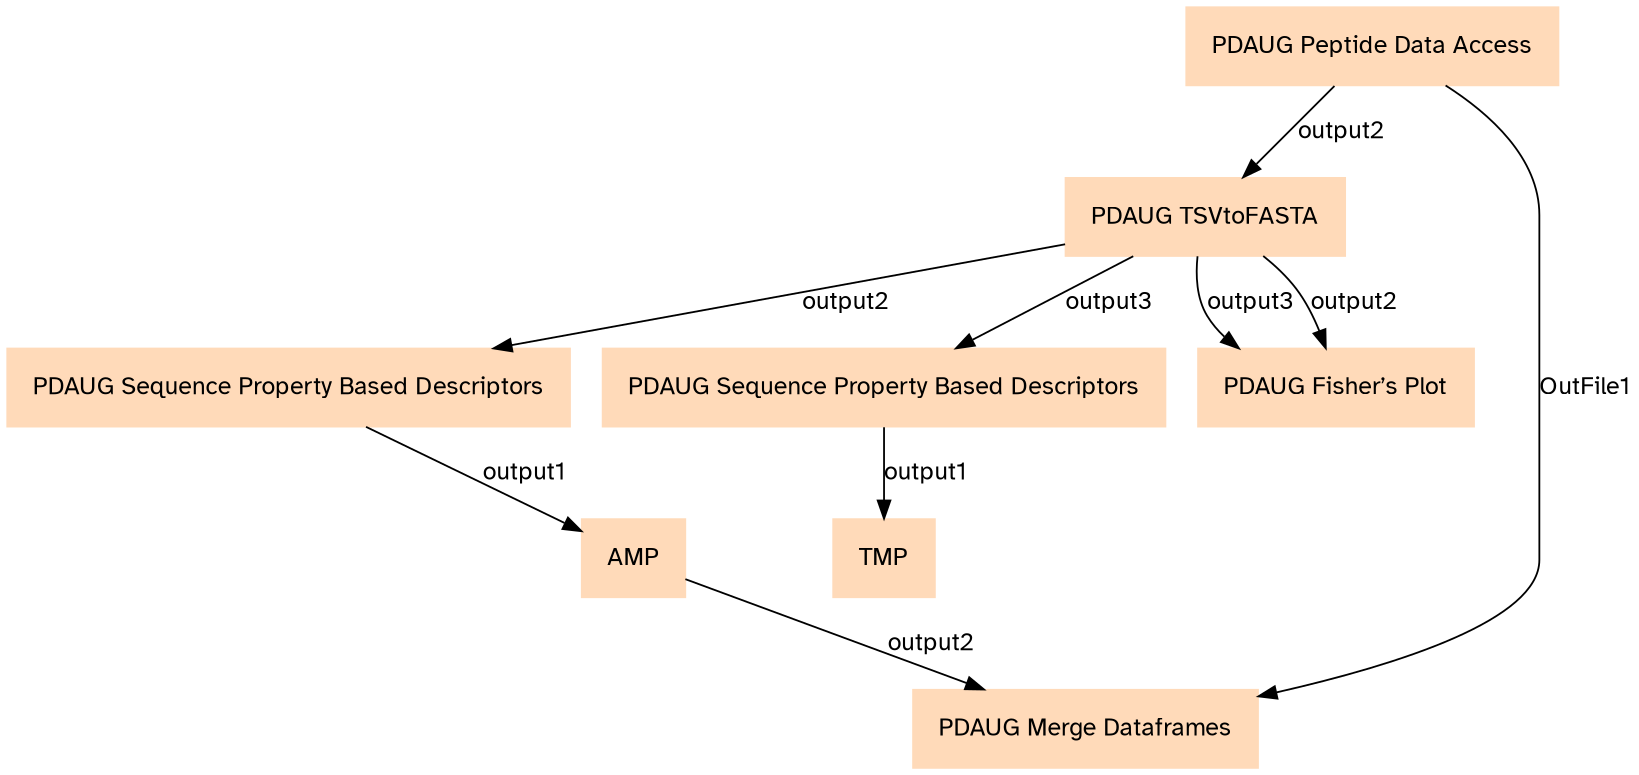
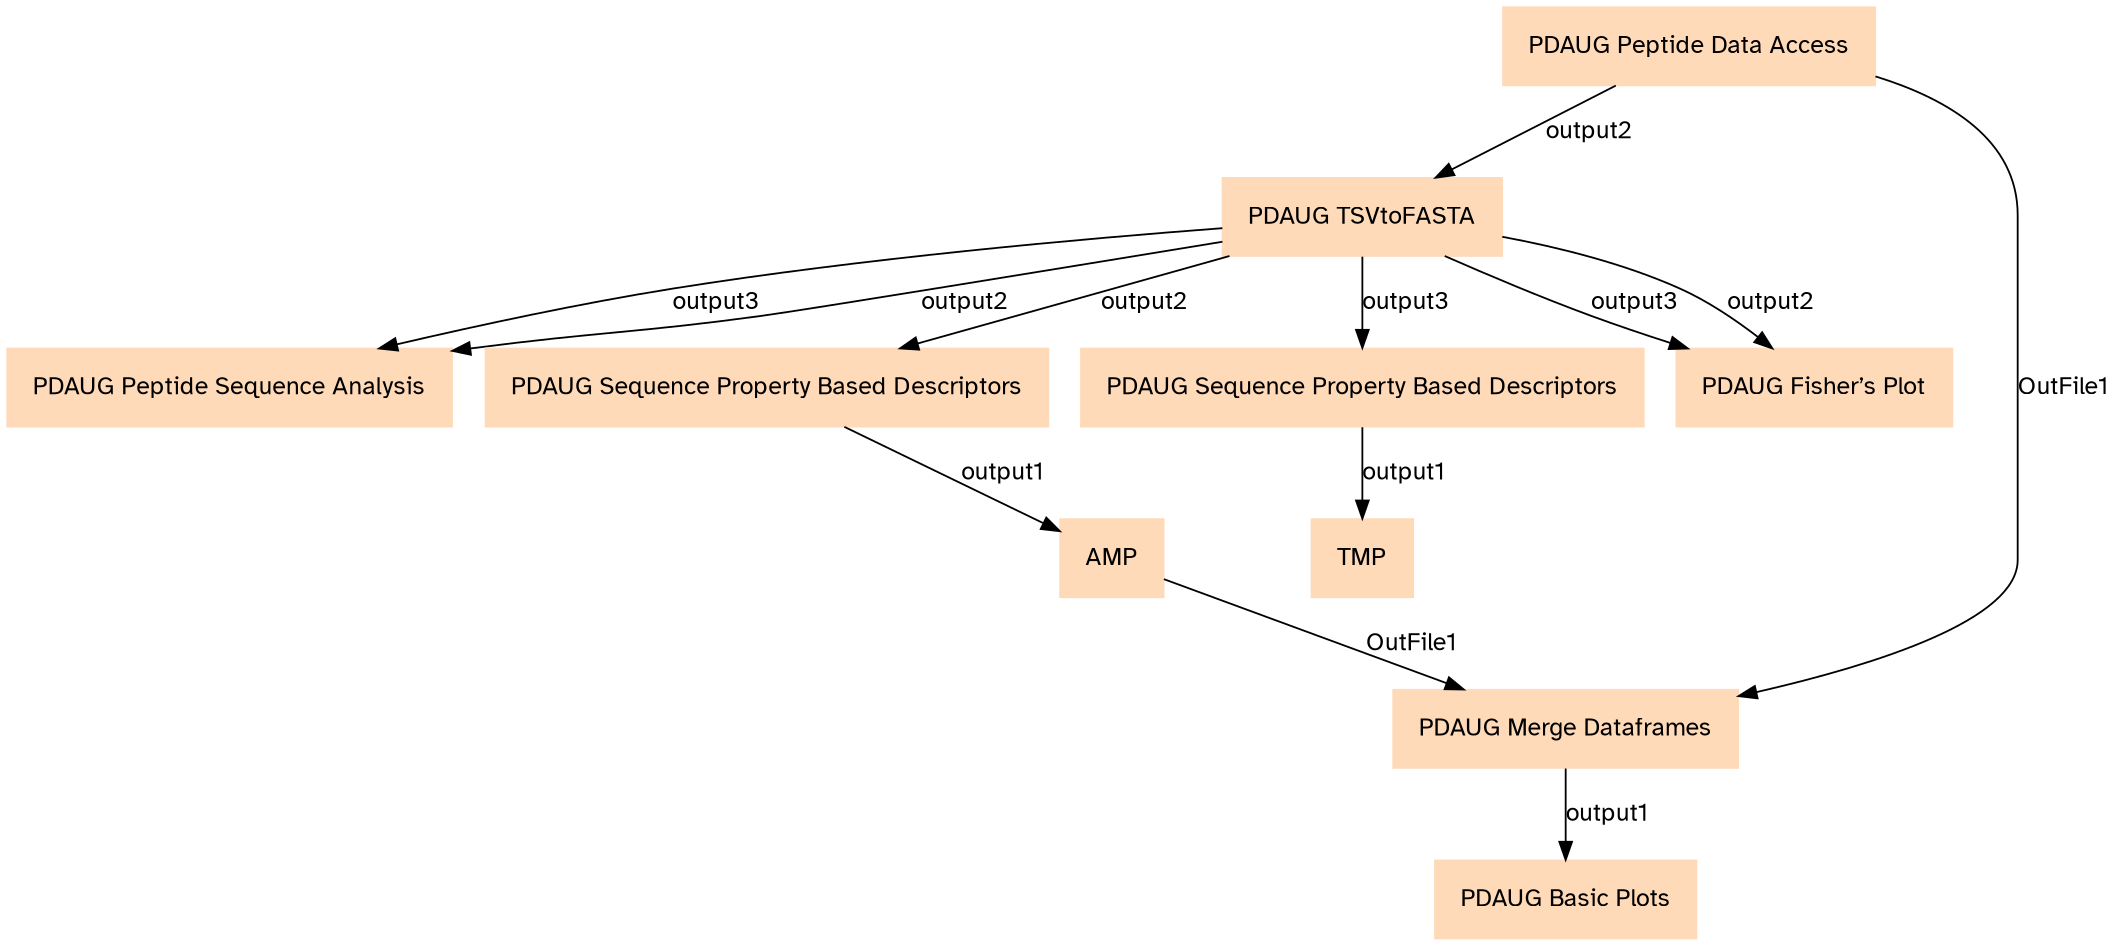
none -> (230, 388)
(931, 644) -> (1412, 644)
none -> (1566, 899)
